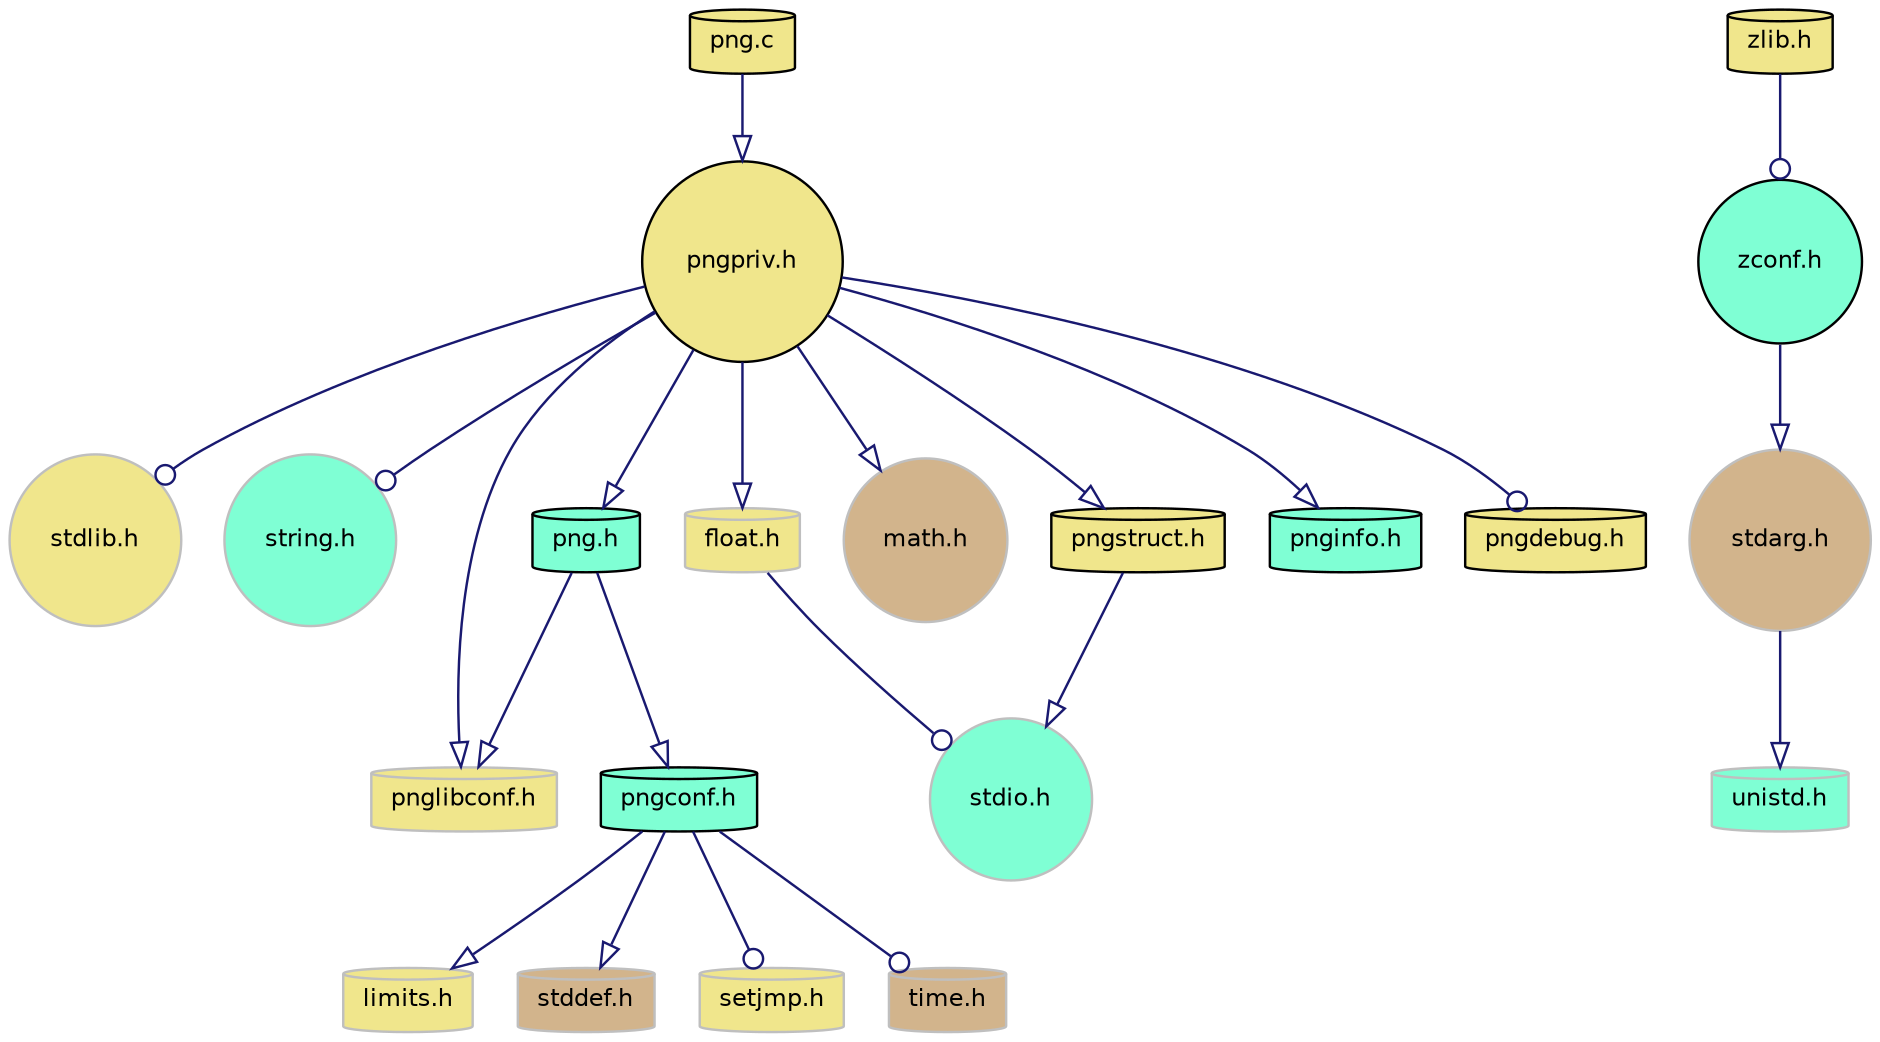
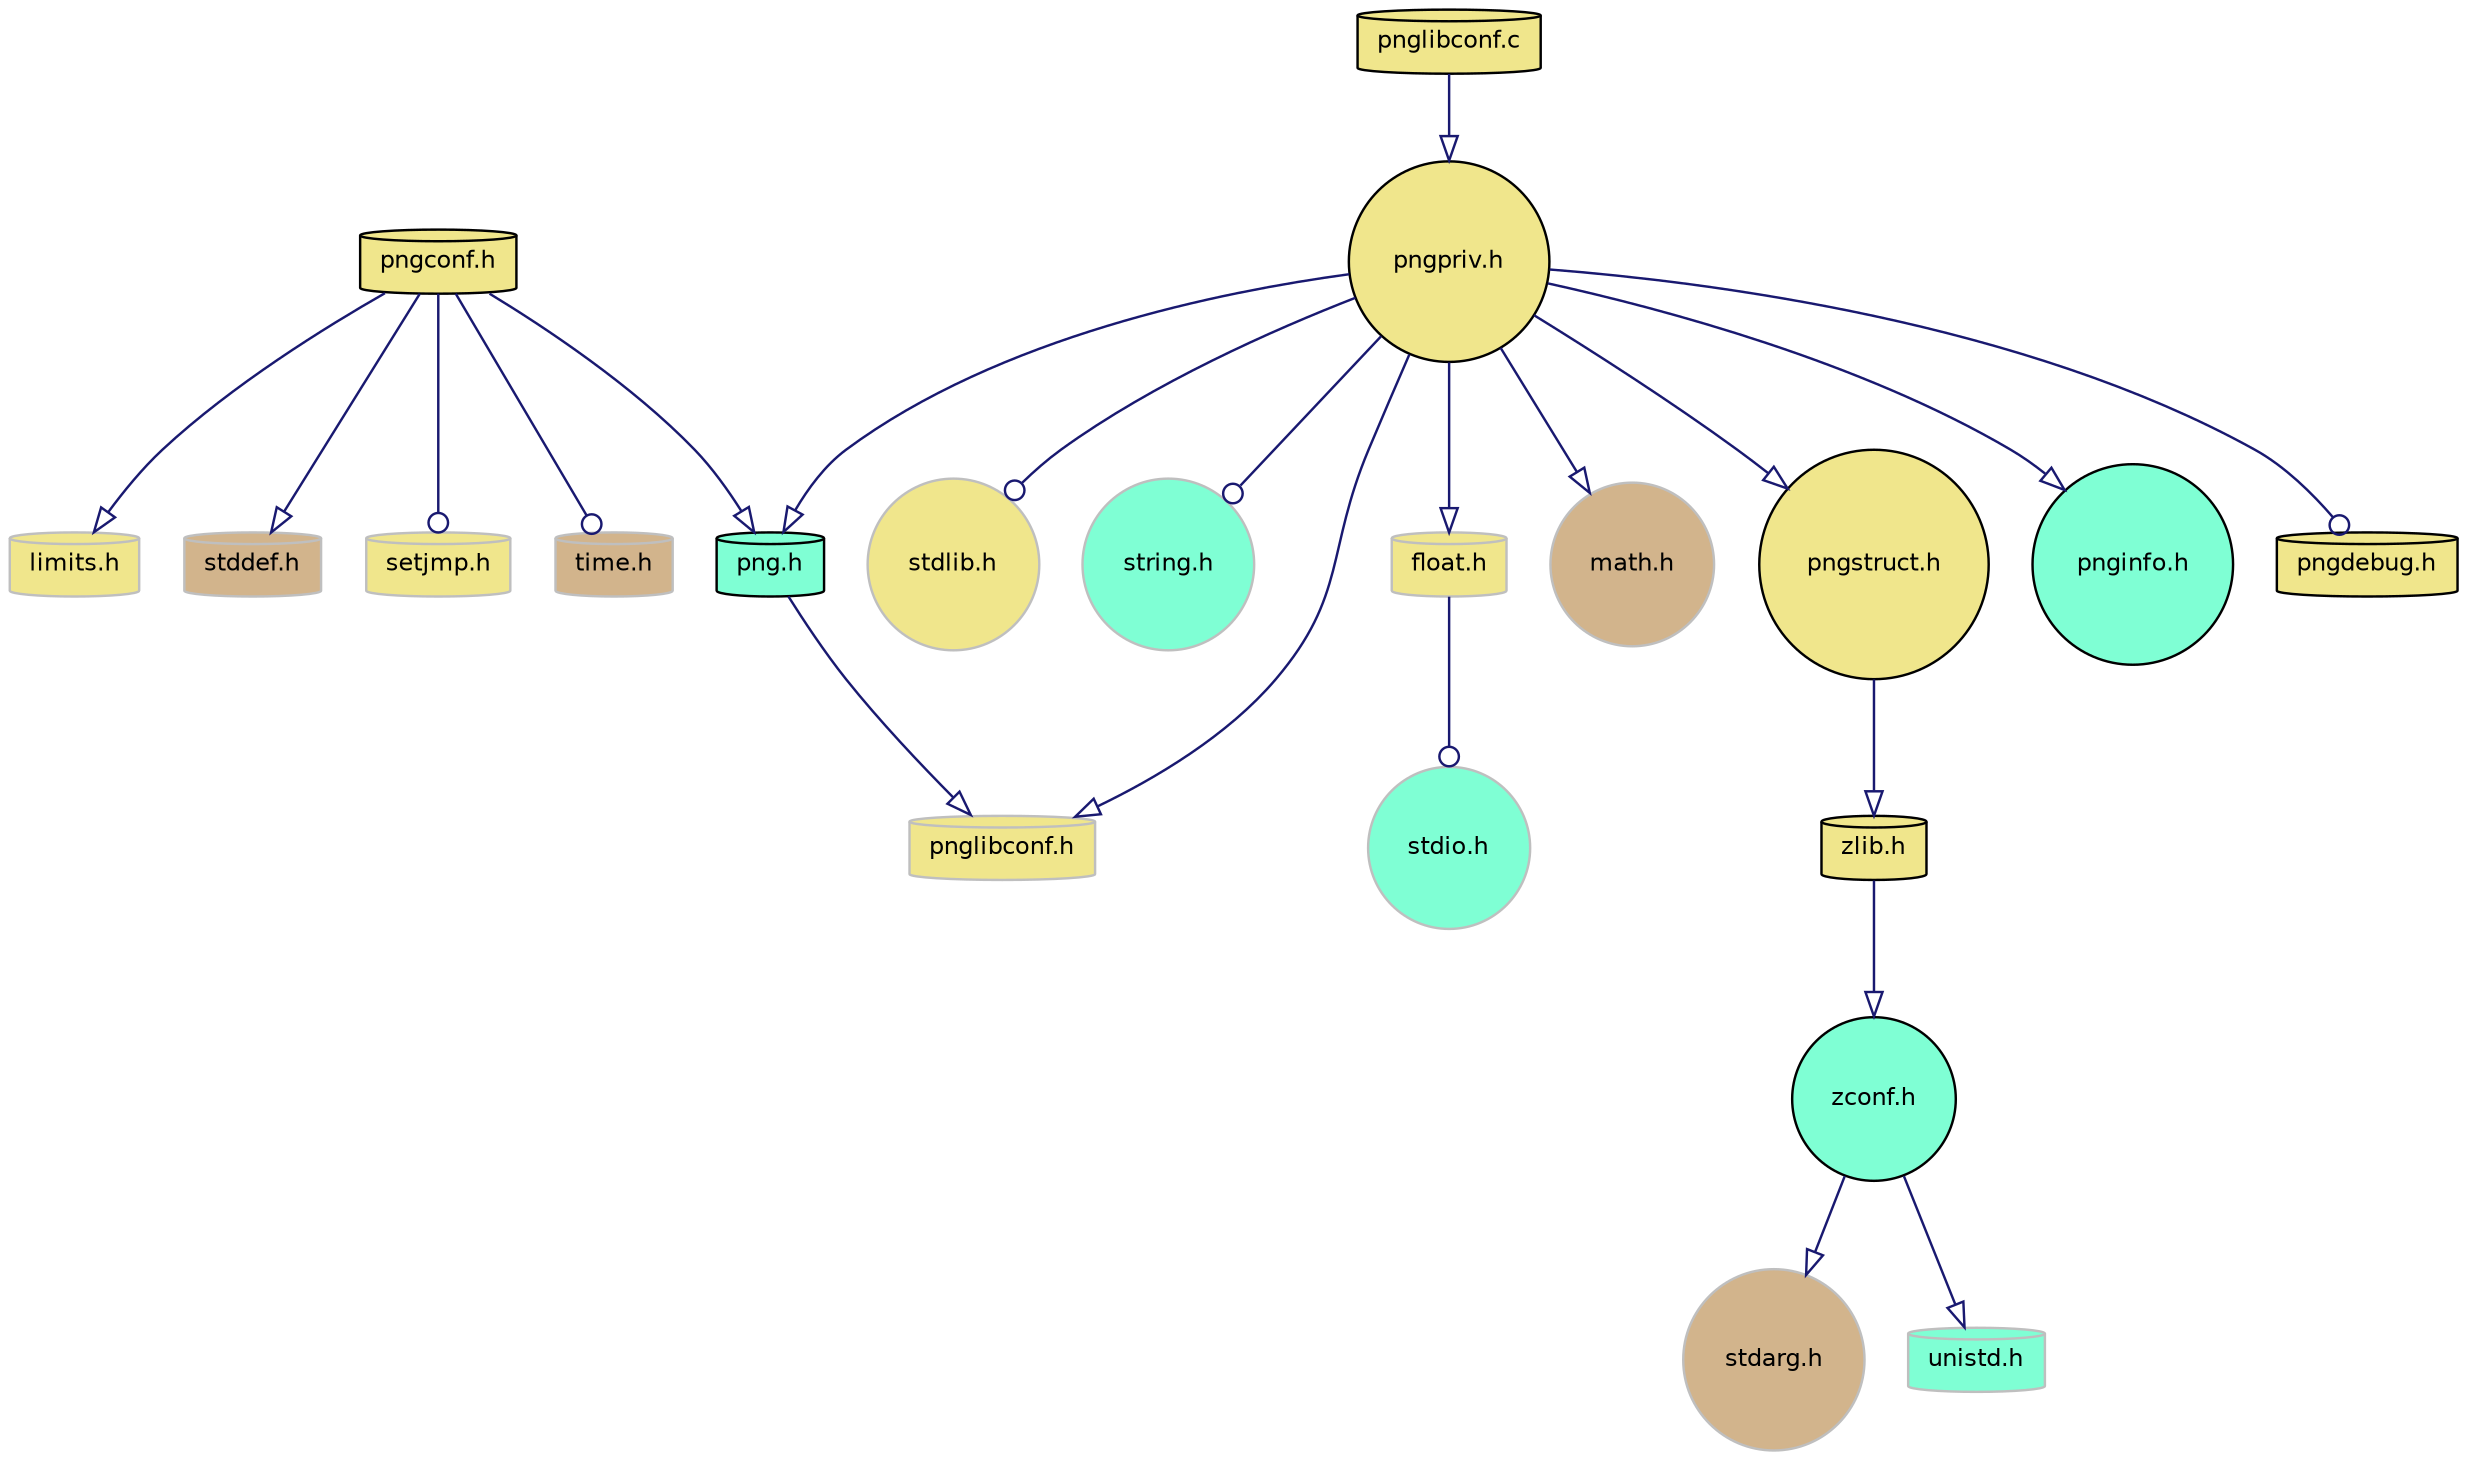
(742, 42) -> (1449, 42)
(1780, 116) -> (1874, 936)
(1138, 540) -> (1874, 564)
(1346, 540) -> (2133, 564)
(1090, 639) -> (1874, 735)
(628, 658) -> (627, 389)
(1780, 687) -> (1930, 1240)
(679, 799) -> (438, 262)
